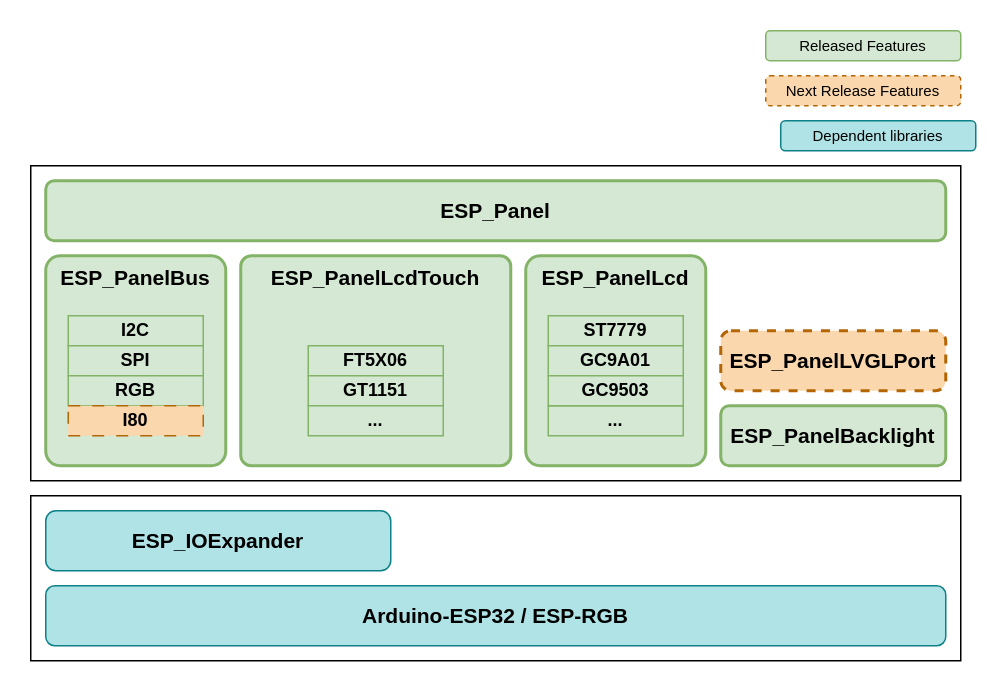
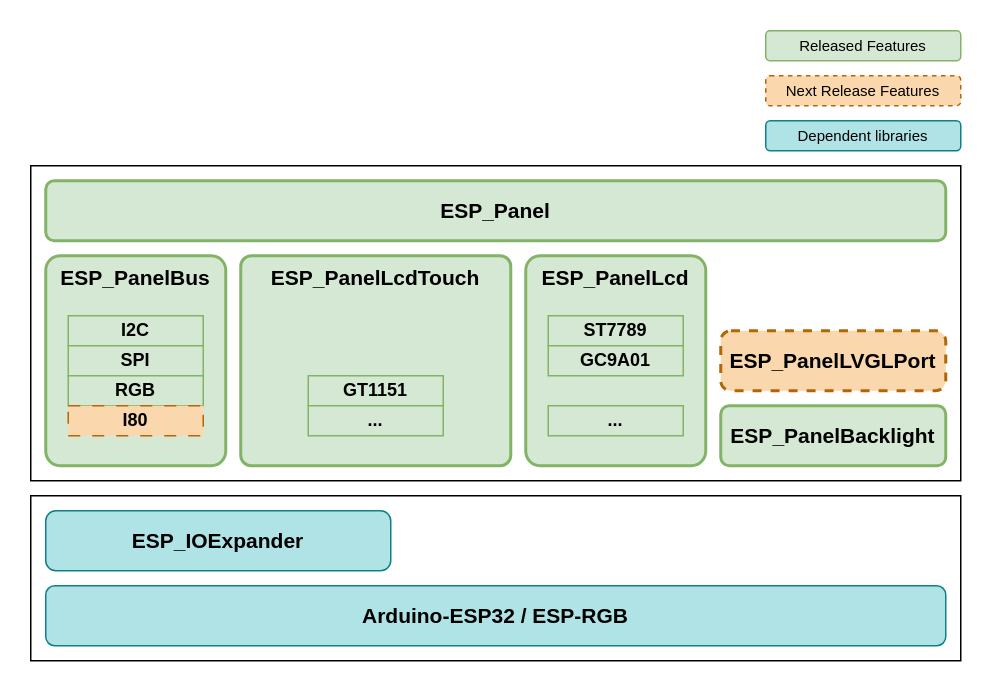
(878, 136) -> (863, 136)
(616, 331) -> (616, 331)
(376, 361) -> none
(616, 391) -> none
